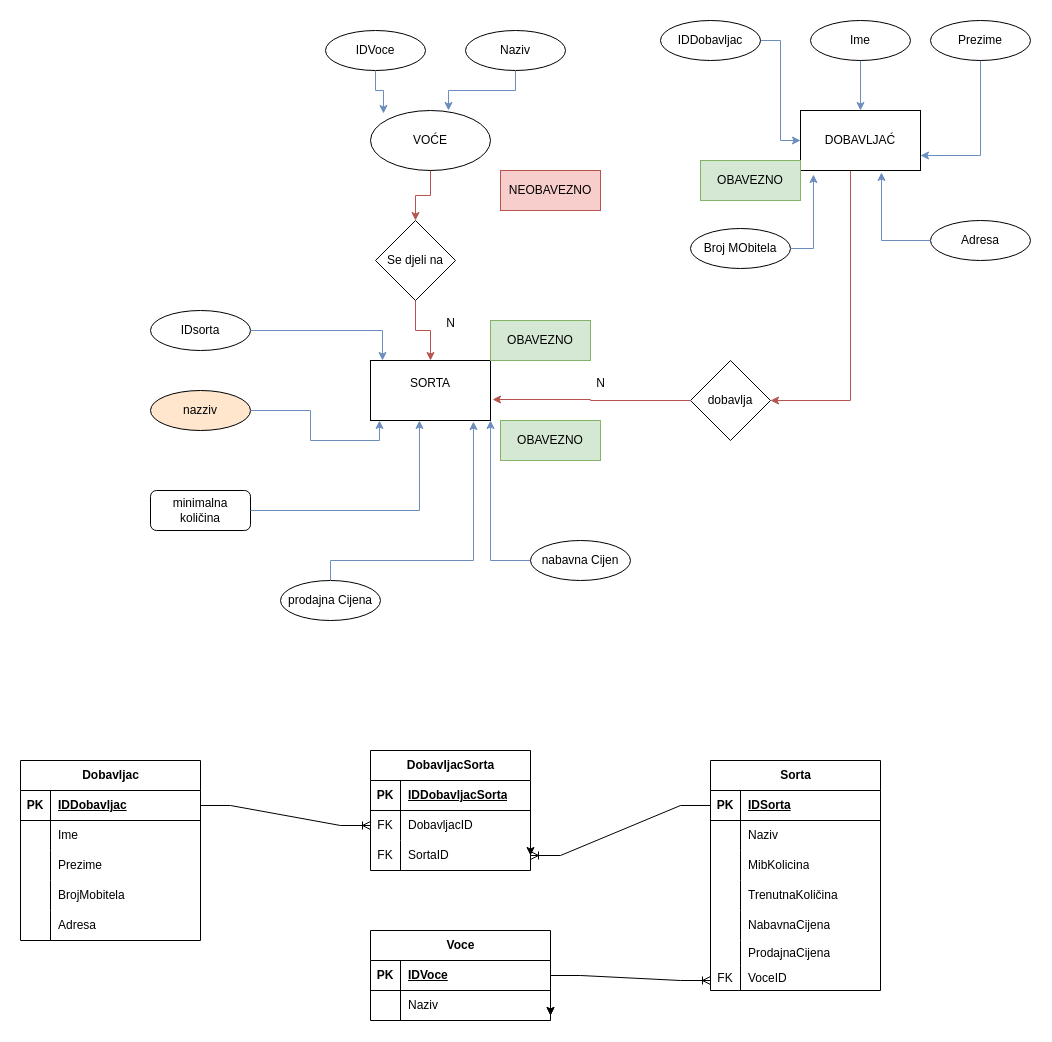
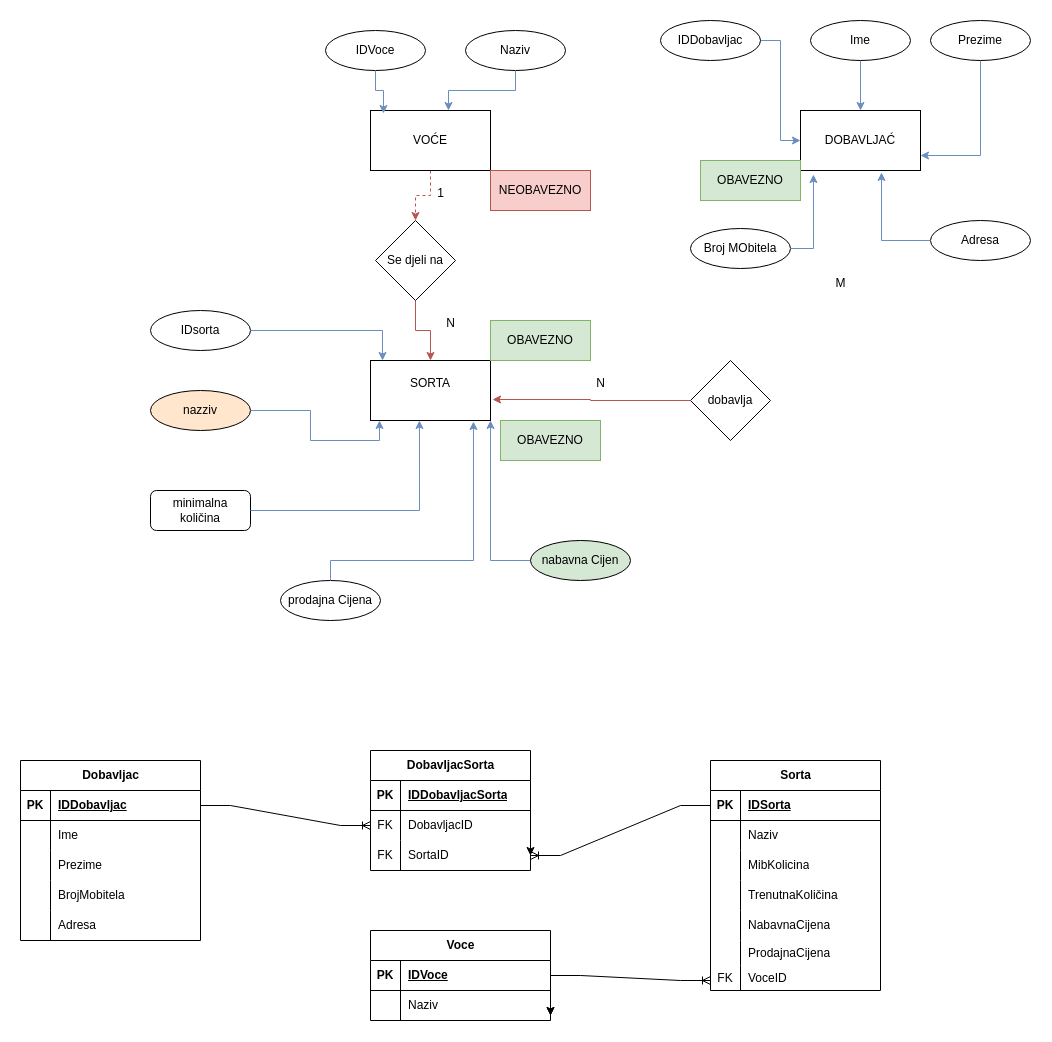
(431, 141) -> (431, 141)
(551, 191) -> (541, 191)
none -> (441, 194)
(427, 196) -> (427, 196)
none -> (841, 284)
(851, 322) -> none
(581, 561) -> (581, 561)
